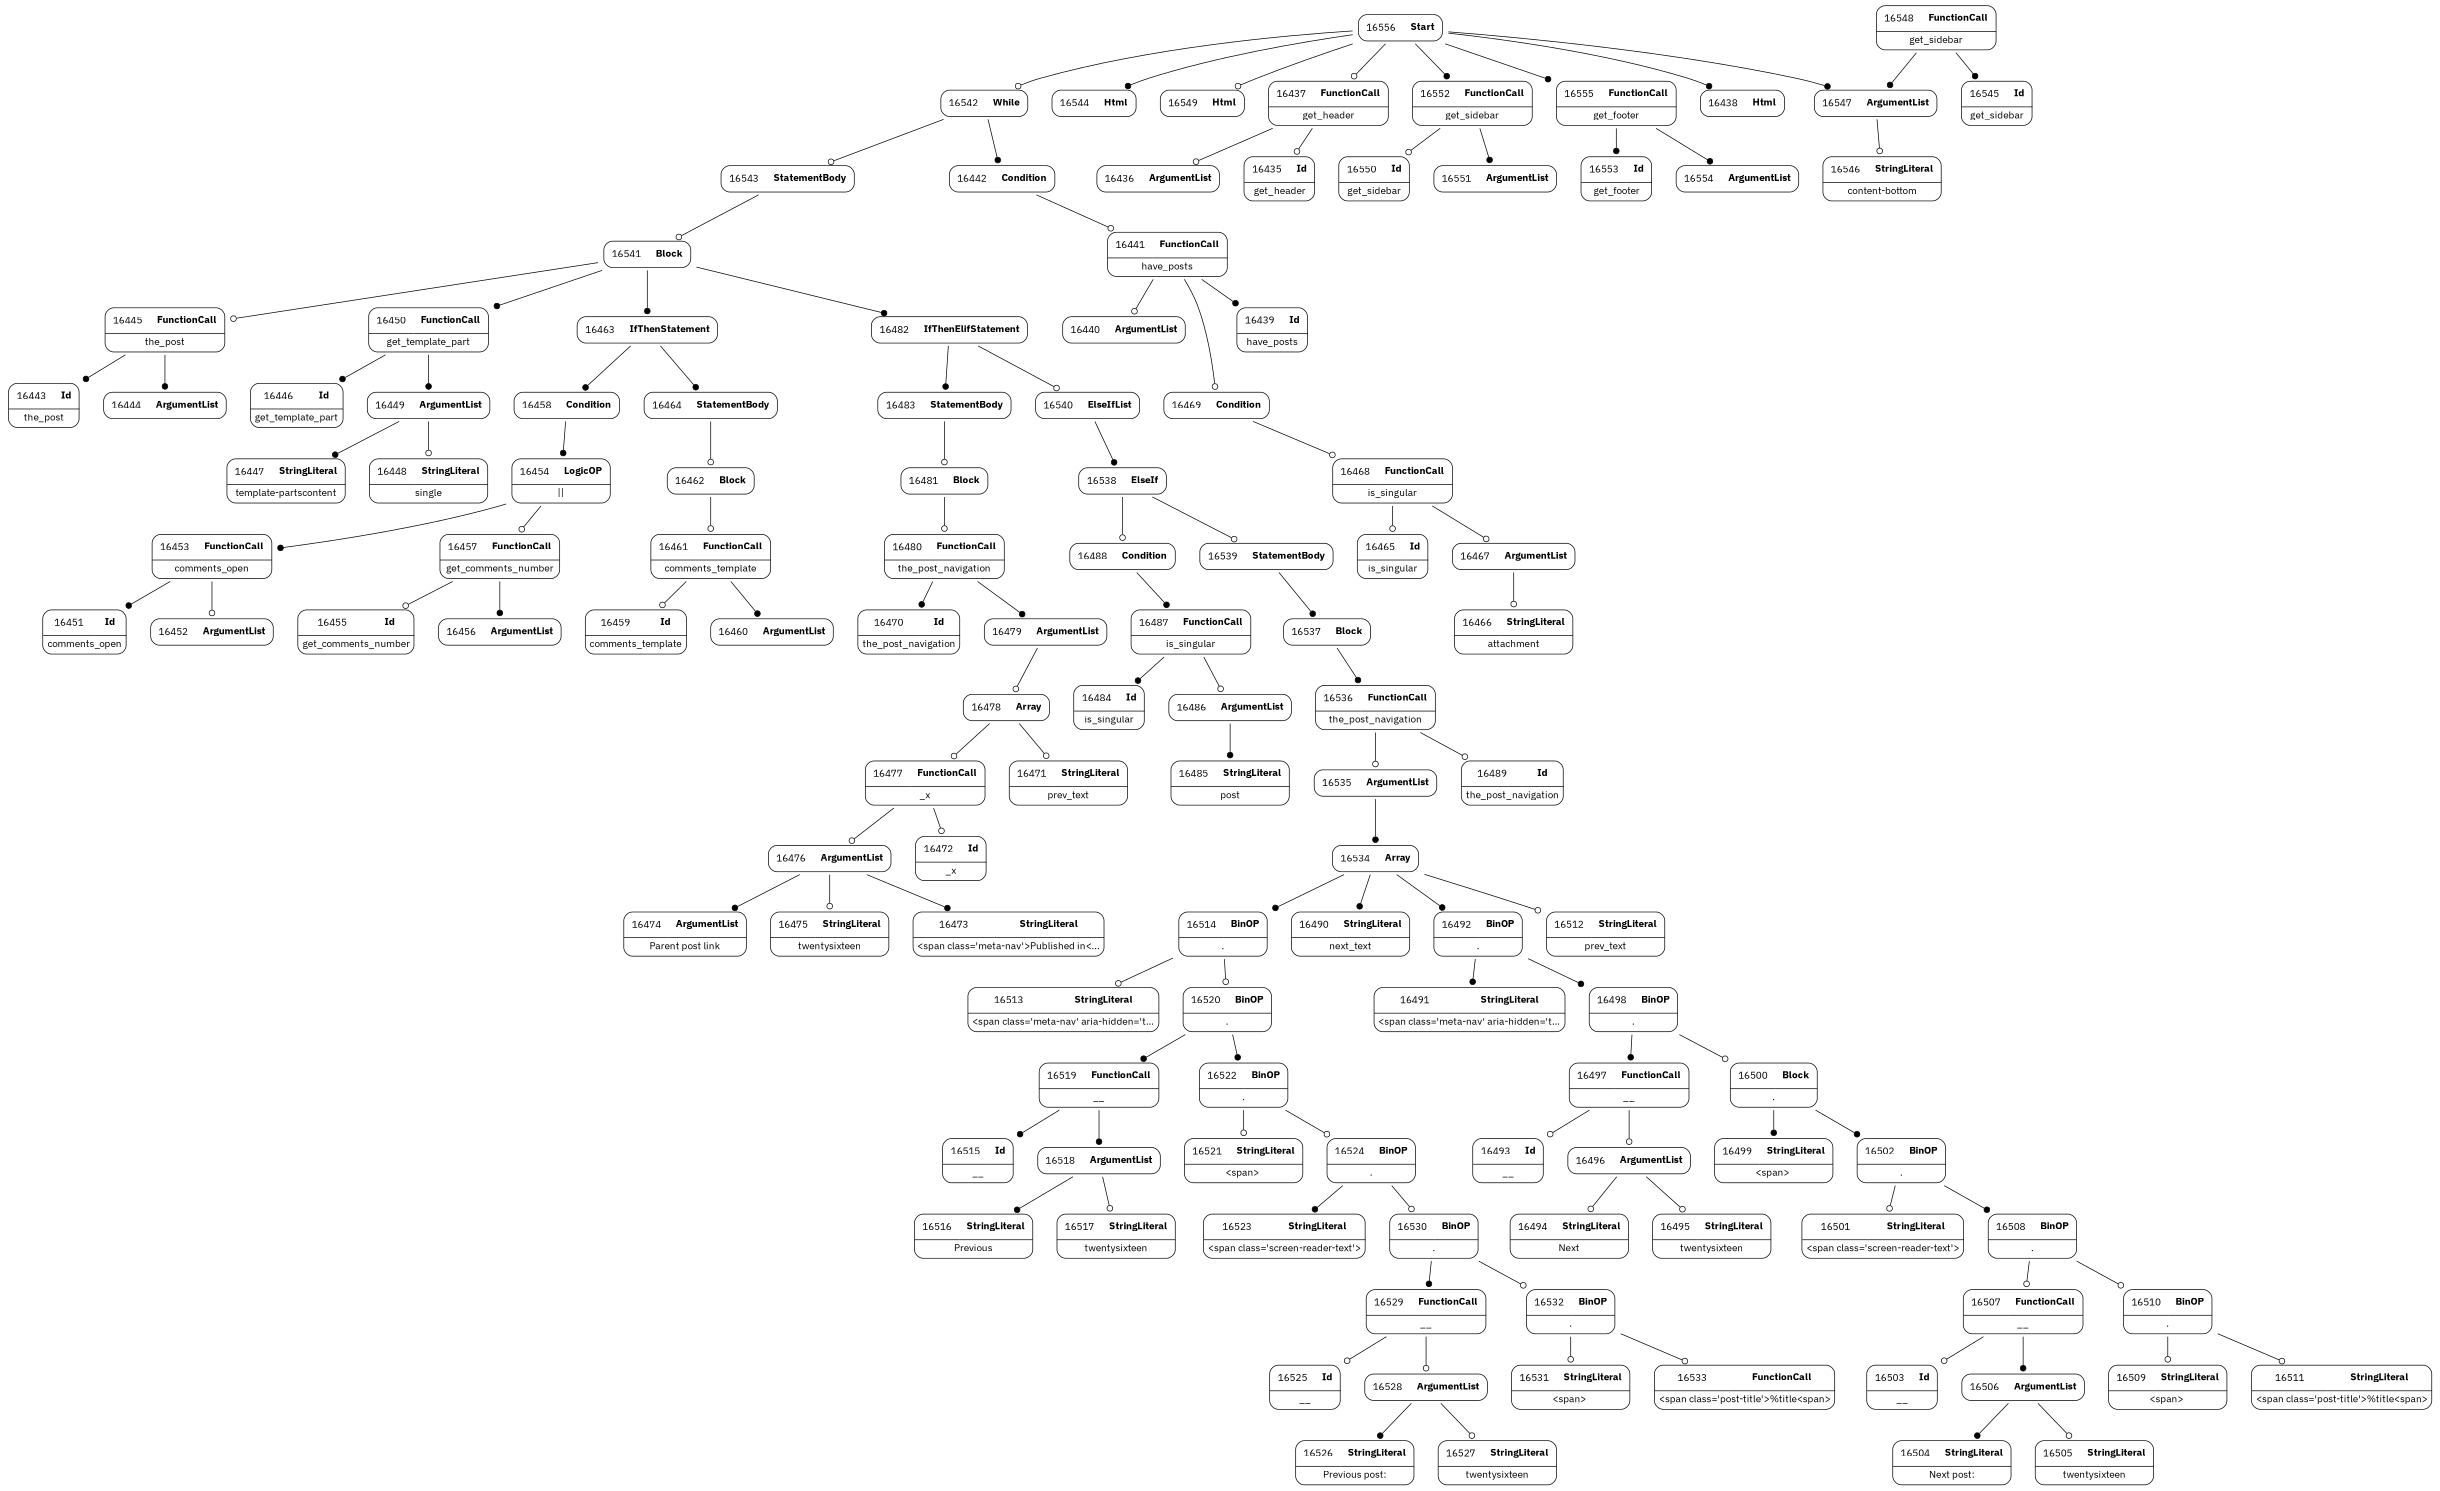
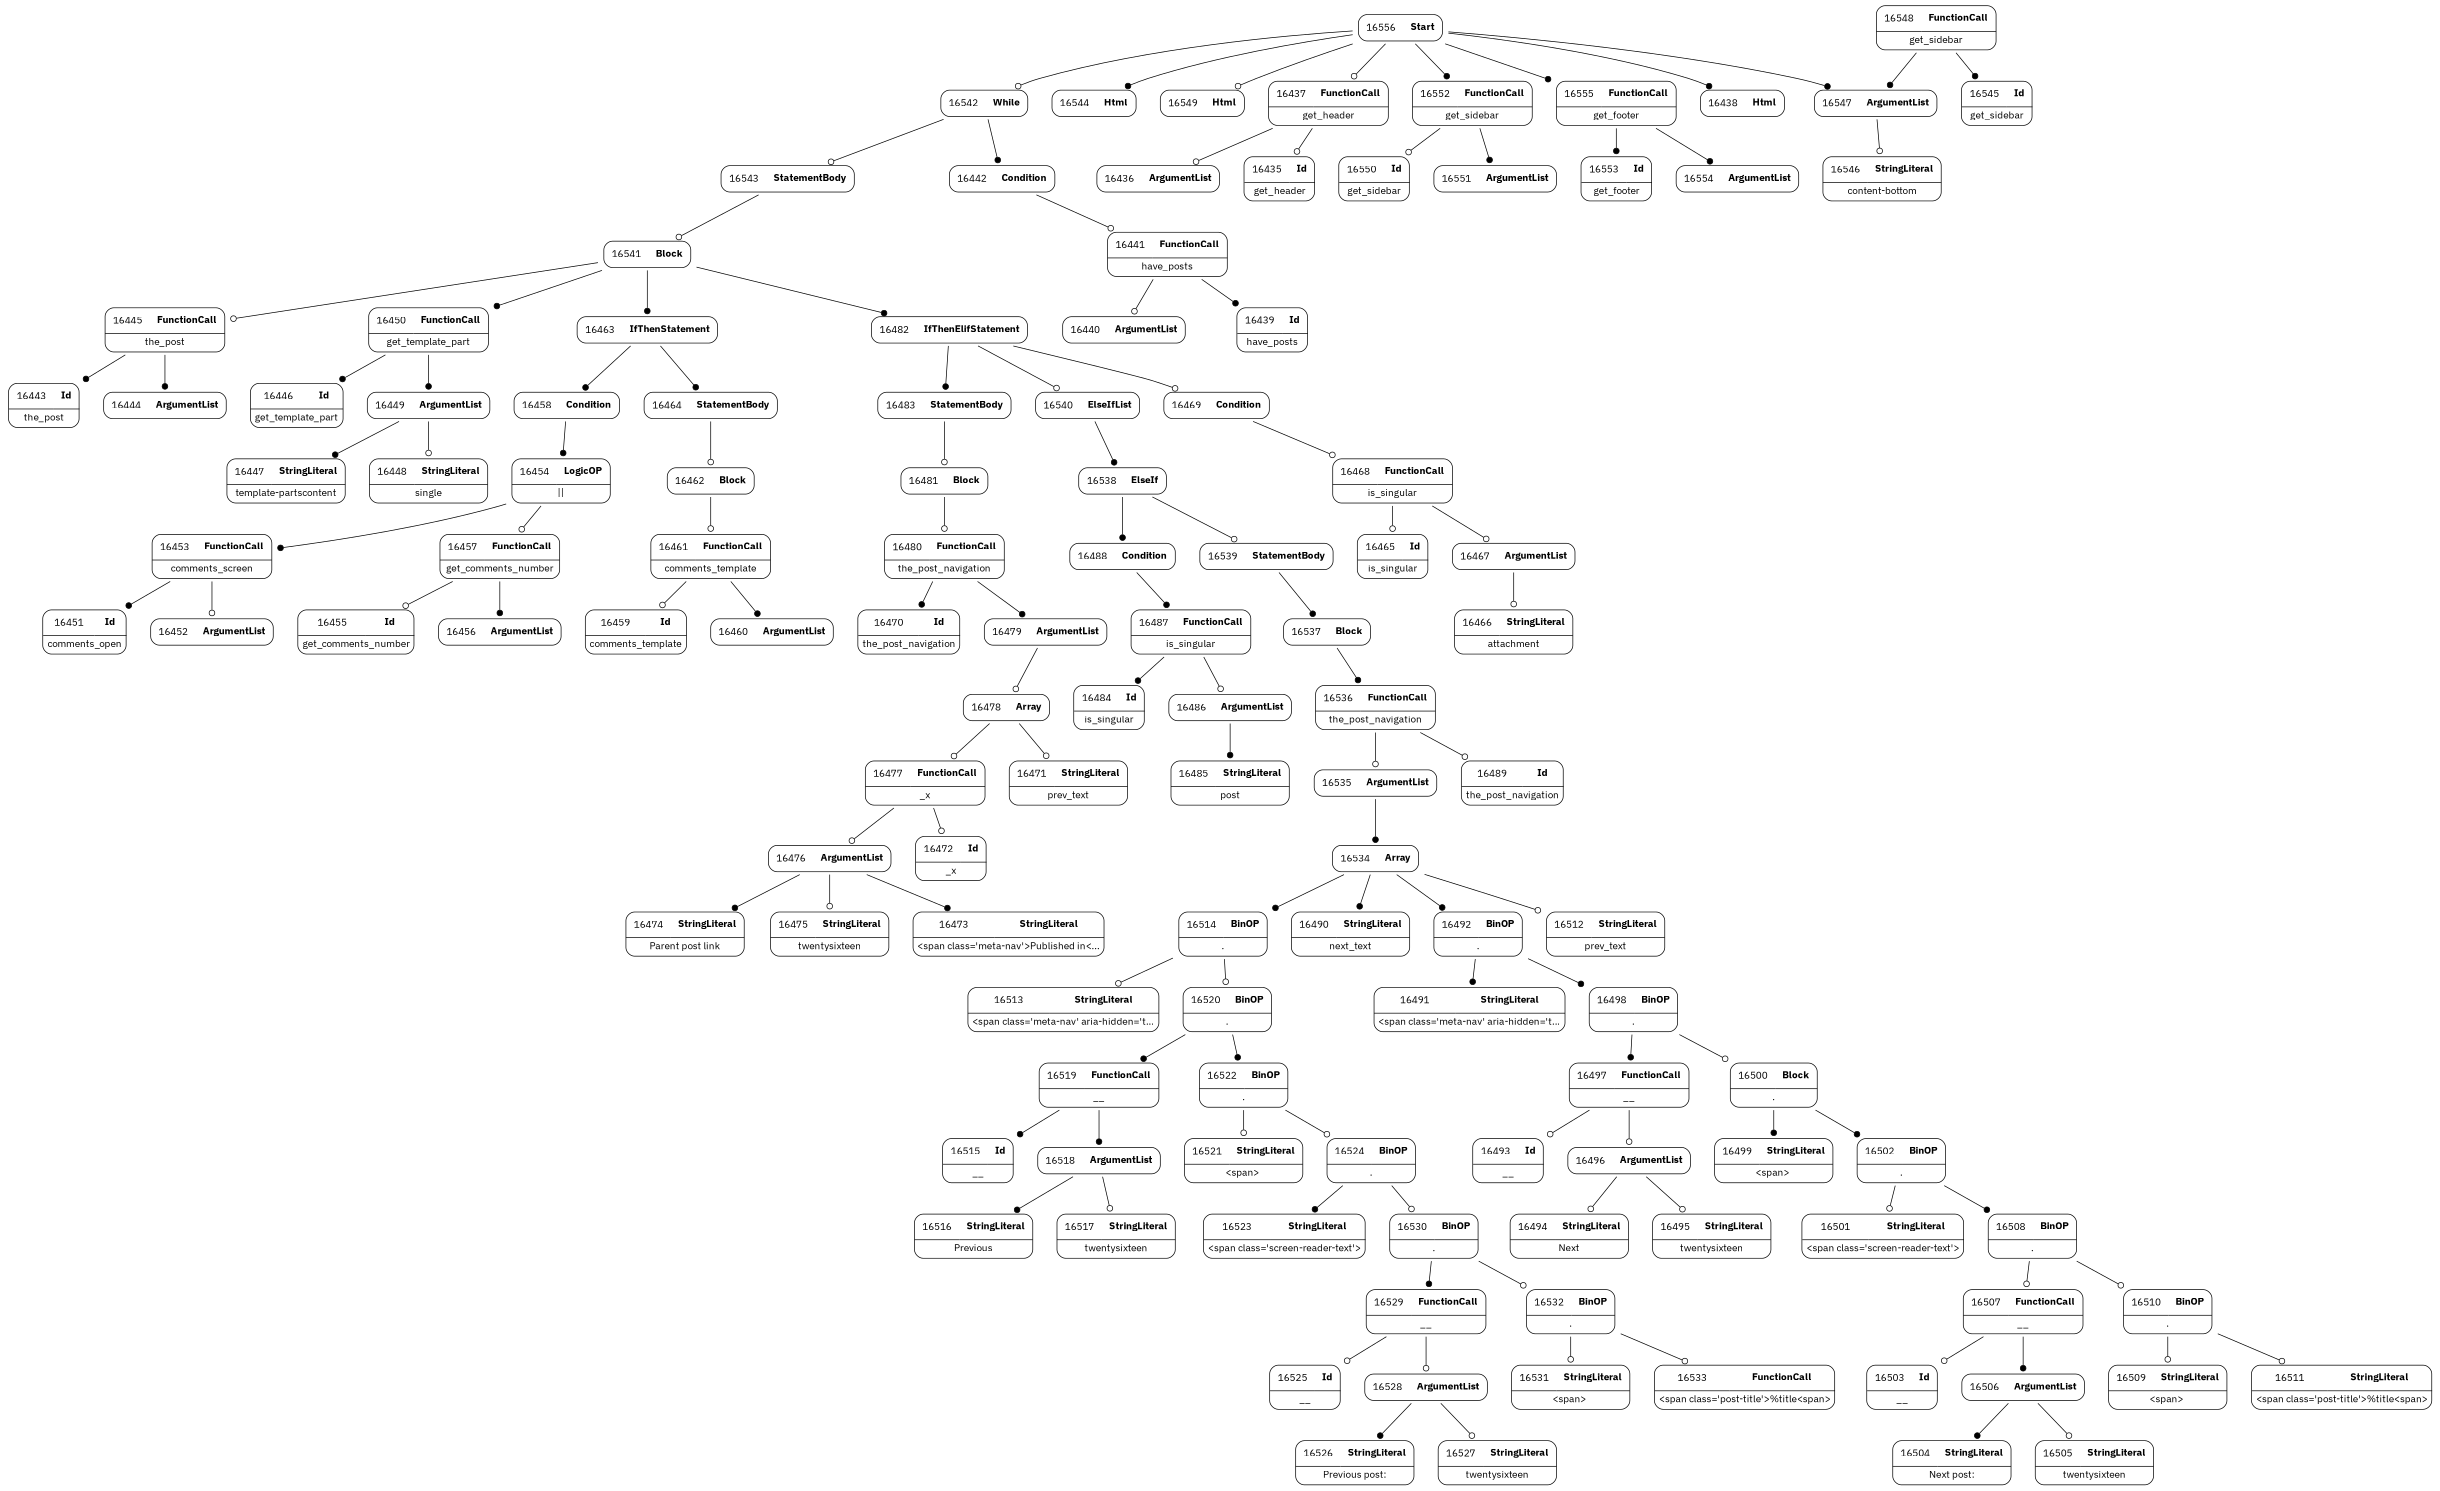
(1205, 330) -> (1093, 365)
(1123, 516) -> (1123, 516)
(212, 569) -> (212, 569)
(707, 924) -> (707, 924)
